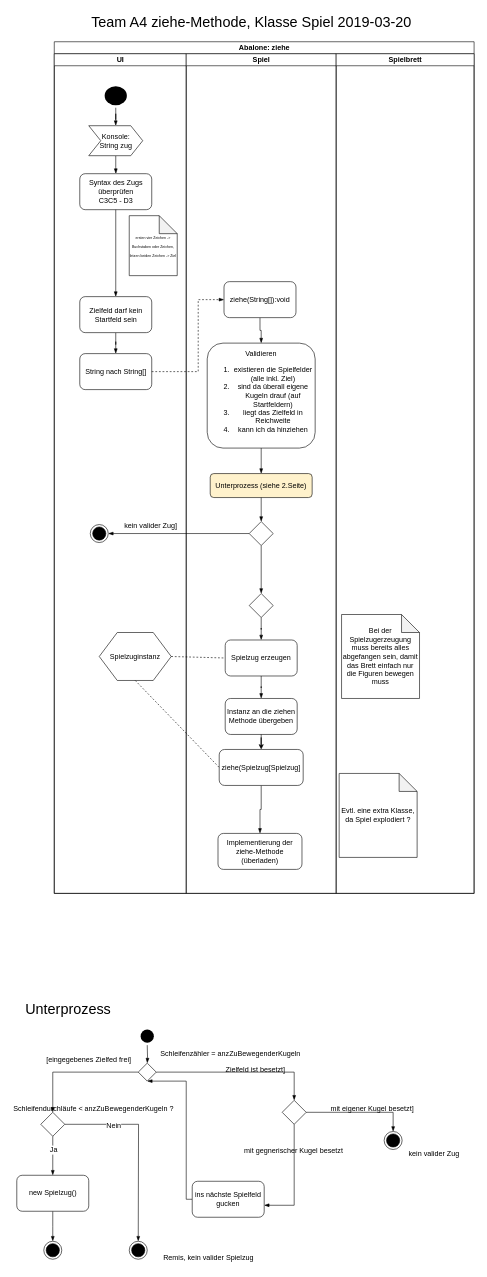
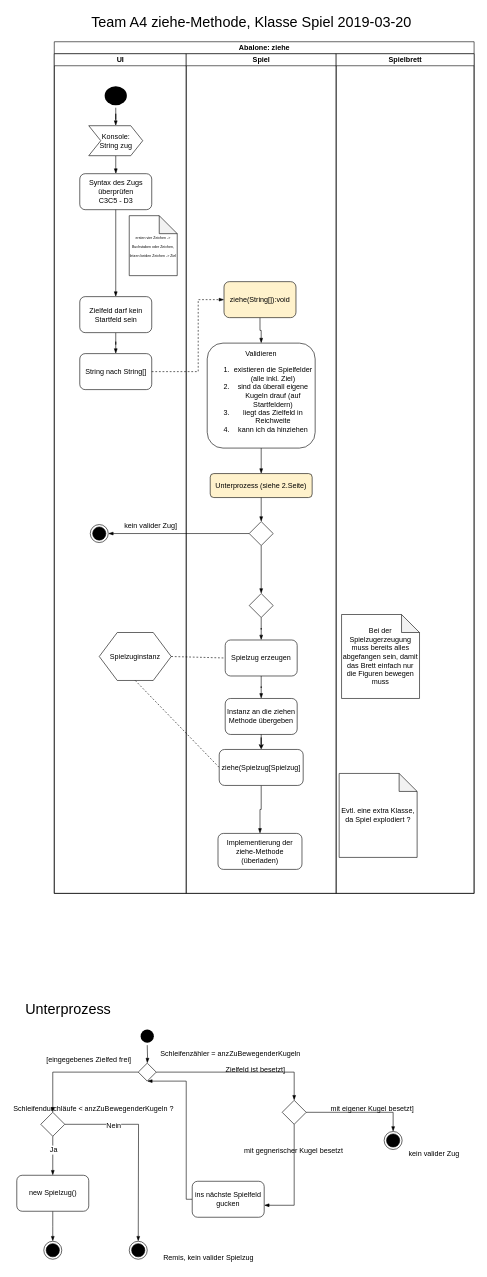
(260, 300) -> (260, 300)
